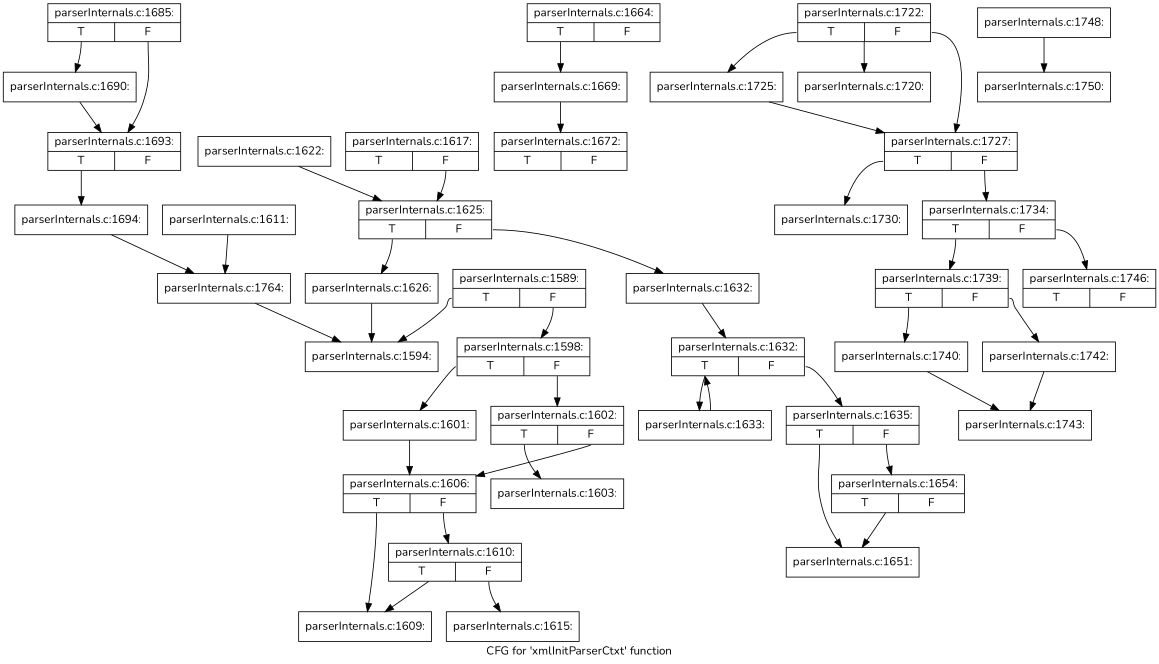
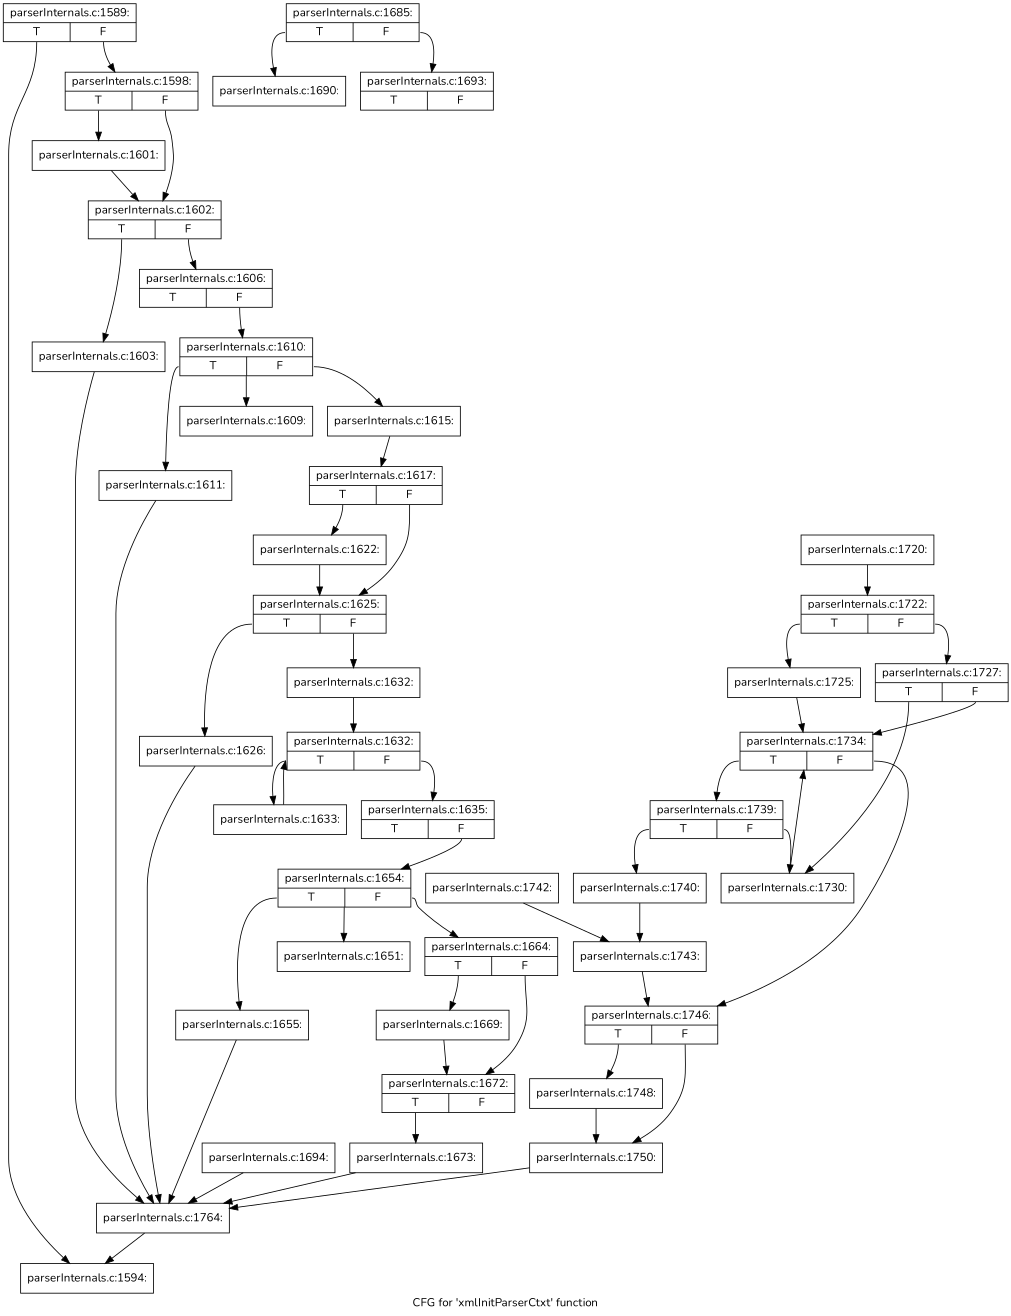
(864, 53) -> (867, 576)
(88, 114) -> none
(823, 116) -> (799, 711)
(81, 184) -> none
(1021, 316) -> (791, 846)
(372, 318) -> (147, 975)
none -> (168, 413)
none -> (387, 447)
(410, 453) -> (122, 182)
(819, 494) -> none
none -> (341, 517)
(374, 558) -> none
none -> (75, 794)
none -> (796, 826)
none -> (429, 917)
none -> (644, 985)
none -> (242, 1025)
none -> (524, 1028)
none -> (616, 1058)
none -> (679, 1099)
none -> (416, 1158)
none -> (384, 1188)
